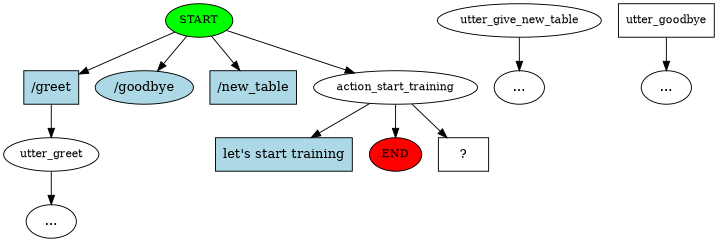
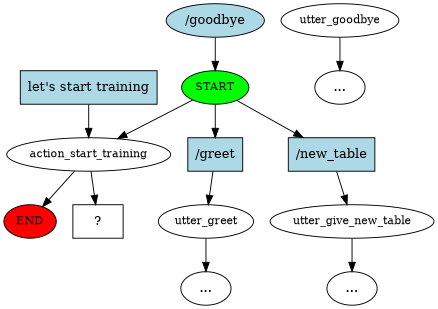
(666, 20) -> (340, 20)
(175, 50) -> (215, 49)
(345, 118) -> (89, 116)
none -> (340, 184)
